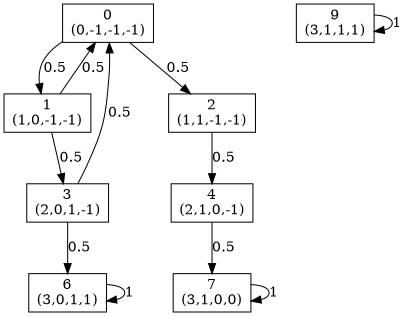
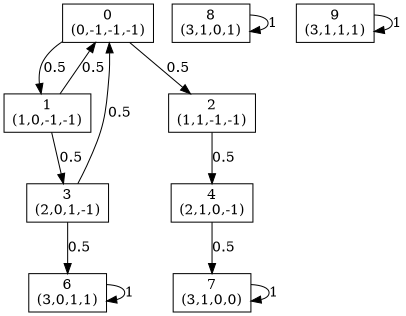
none -> (211, 23)
